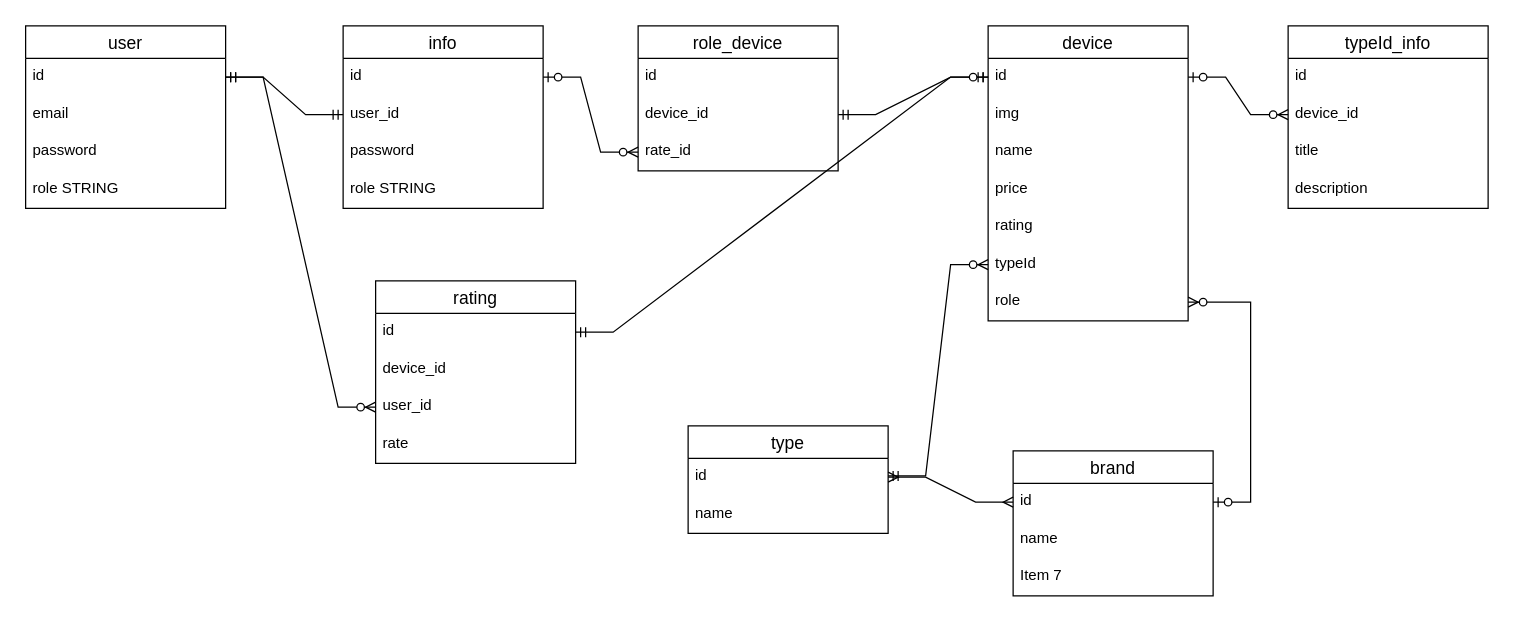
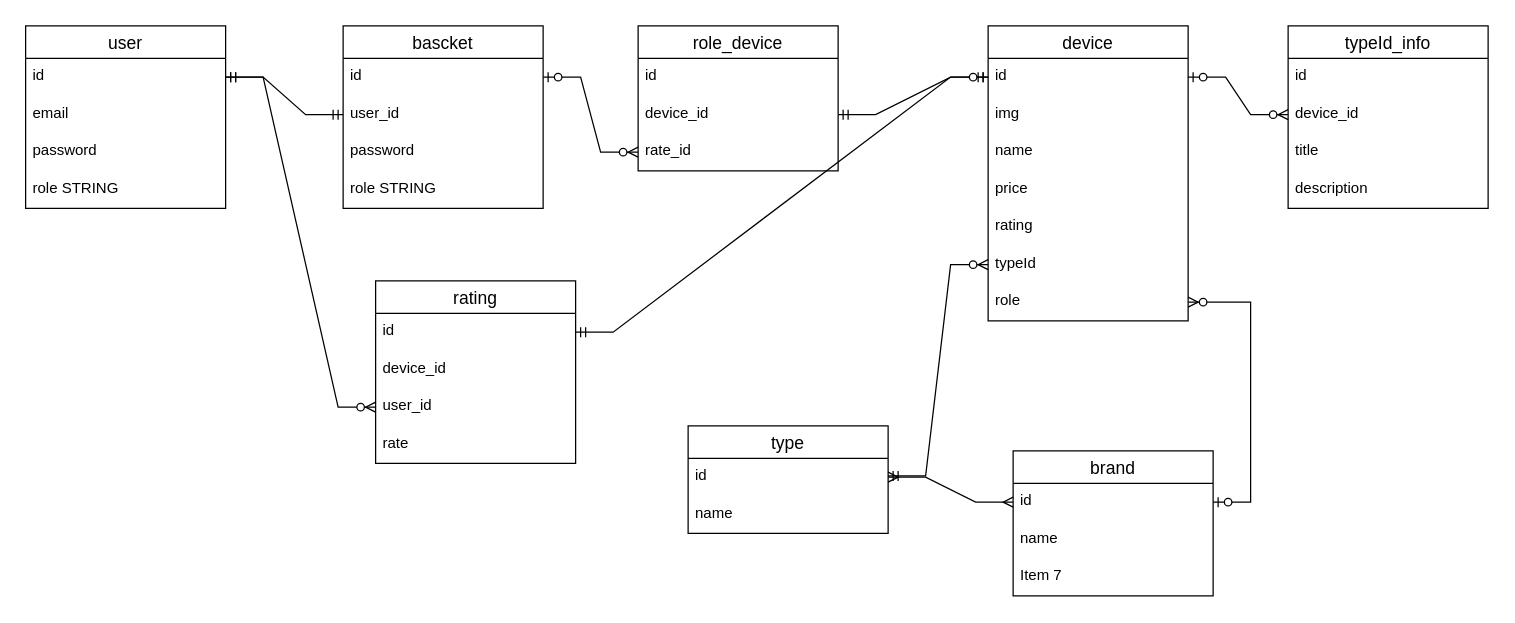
(443, 43) -> (443, 43)
